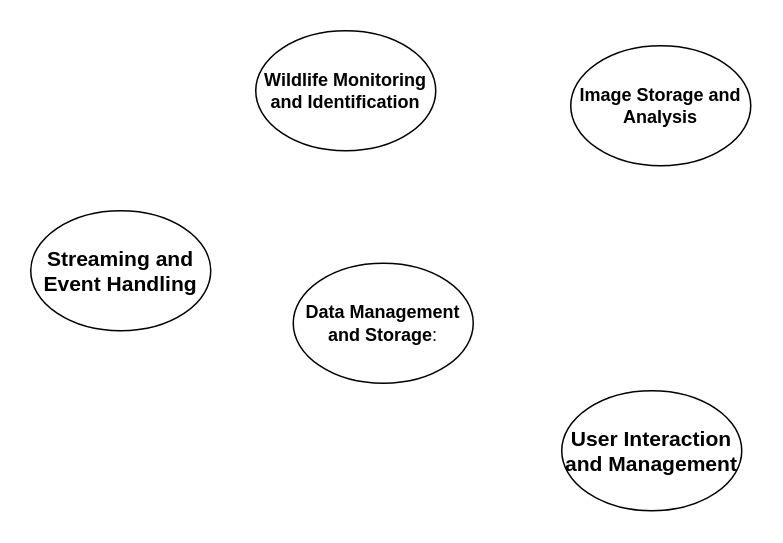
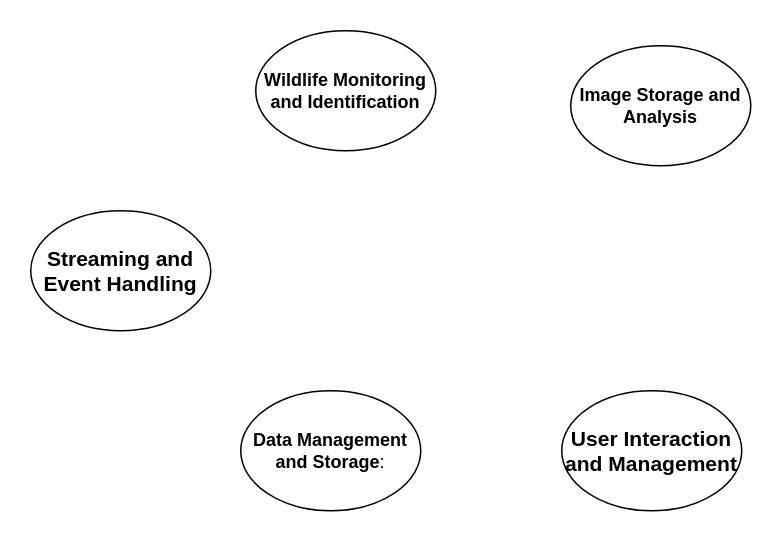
(383, 323) -> (331, 451)
